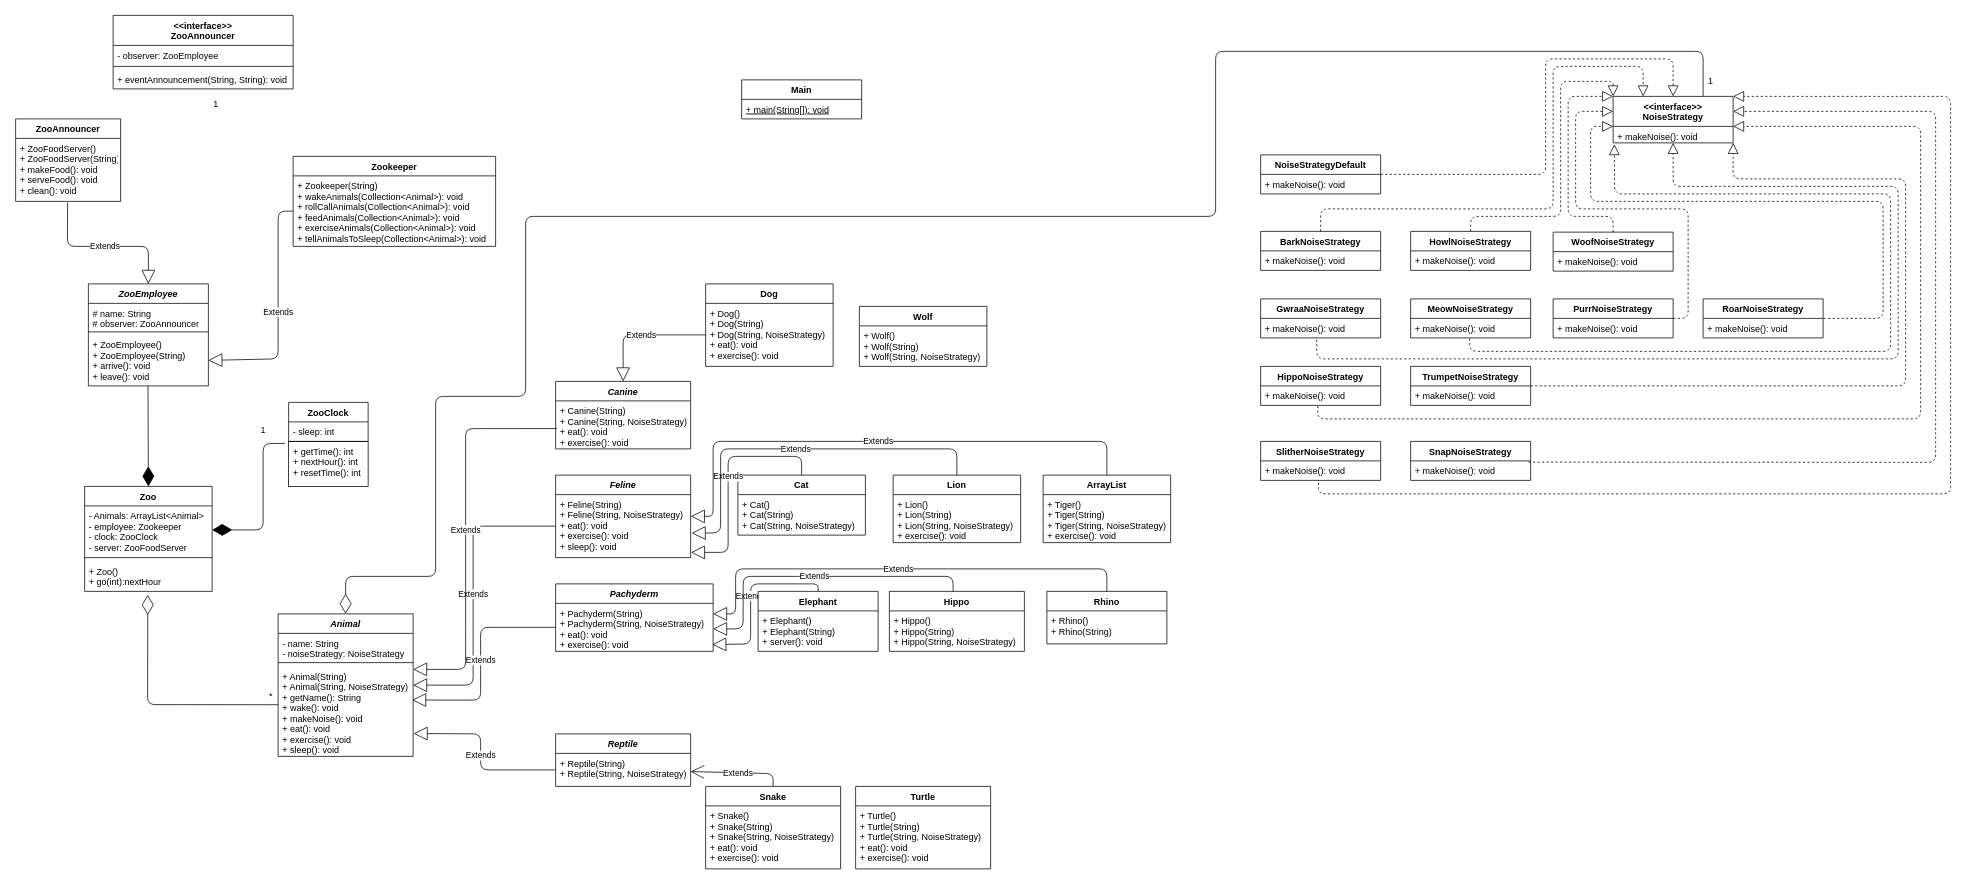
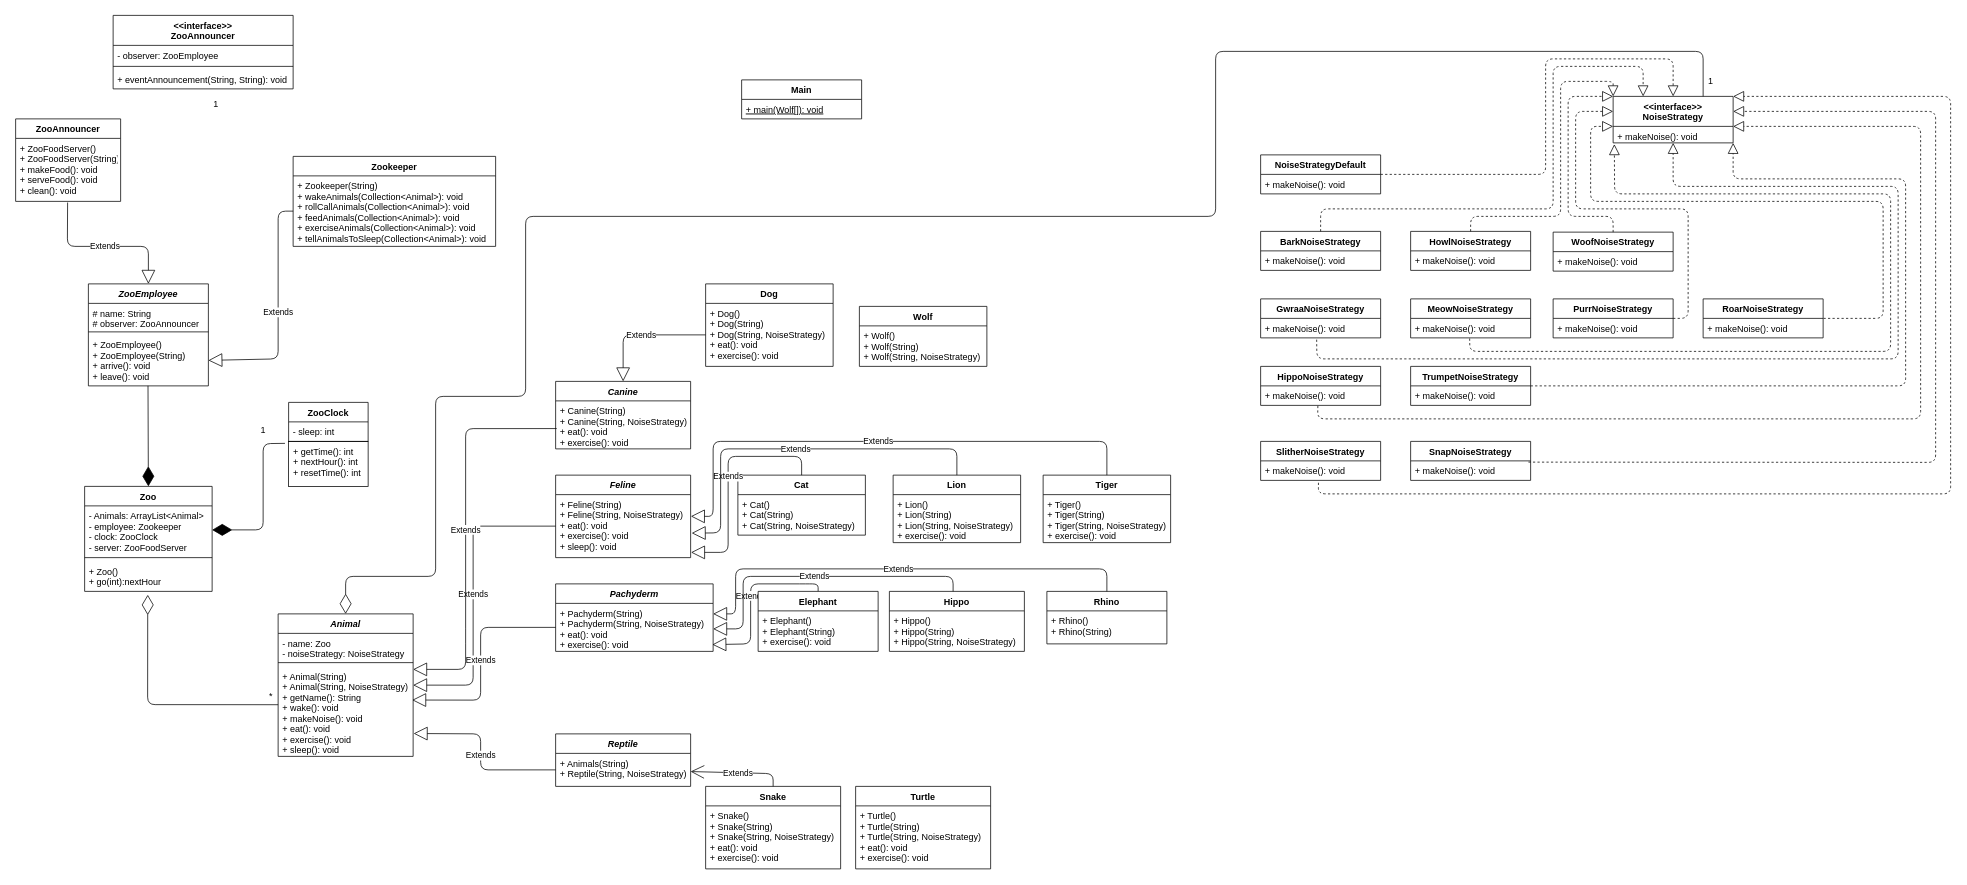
(794, 110) -> (789, 110)
(1106, 485) -> (1106, 485)
(790, 621) -> (790, 621)
(313, 644) -> (306, 644)
(598, 764) -> (598, 764)
